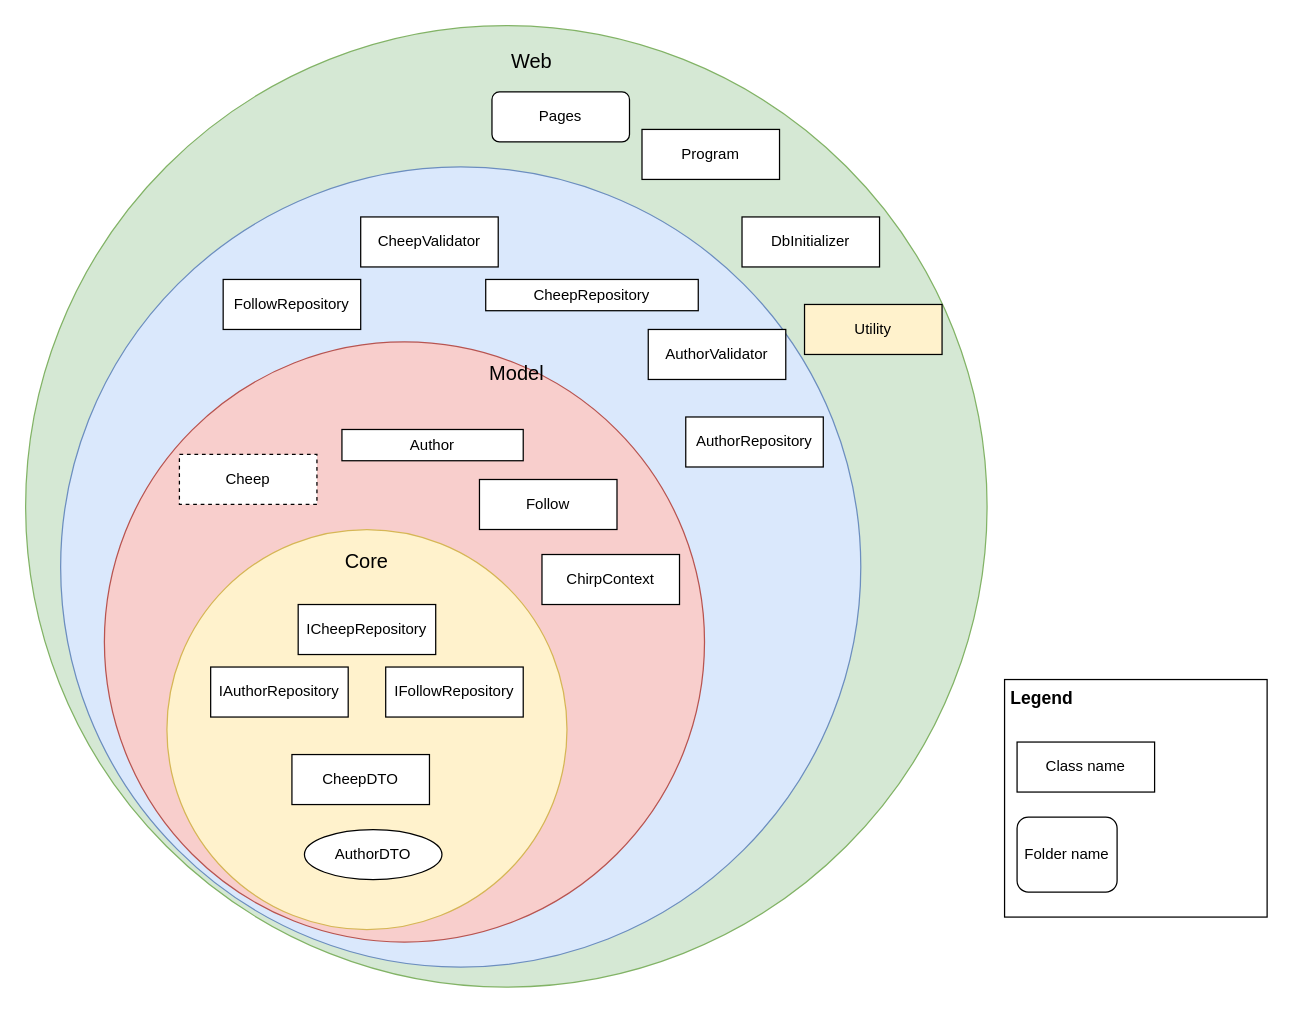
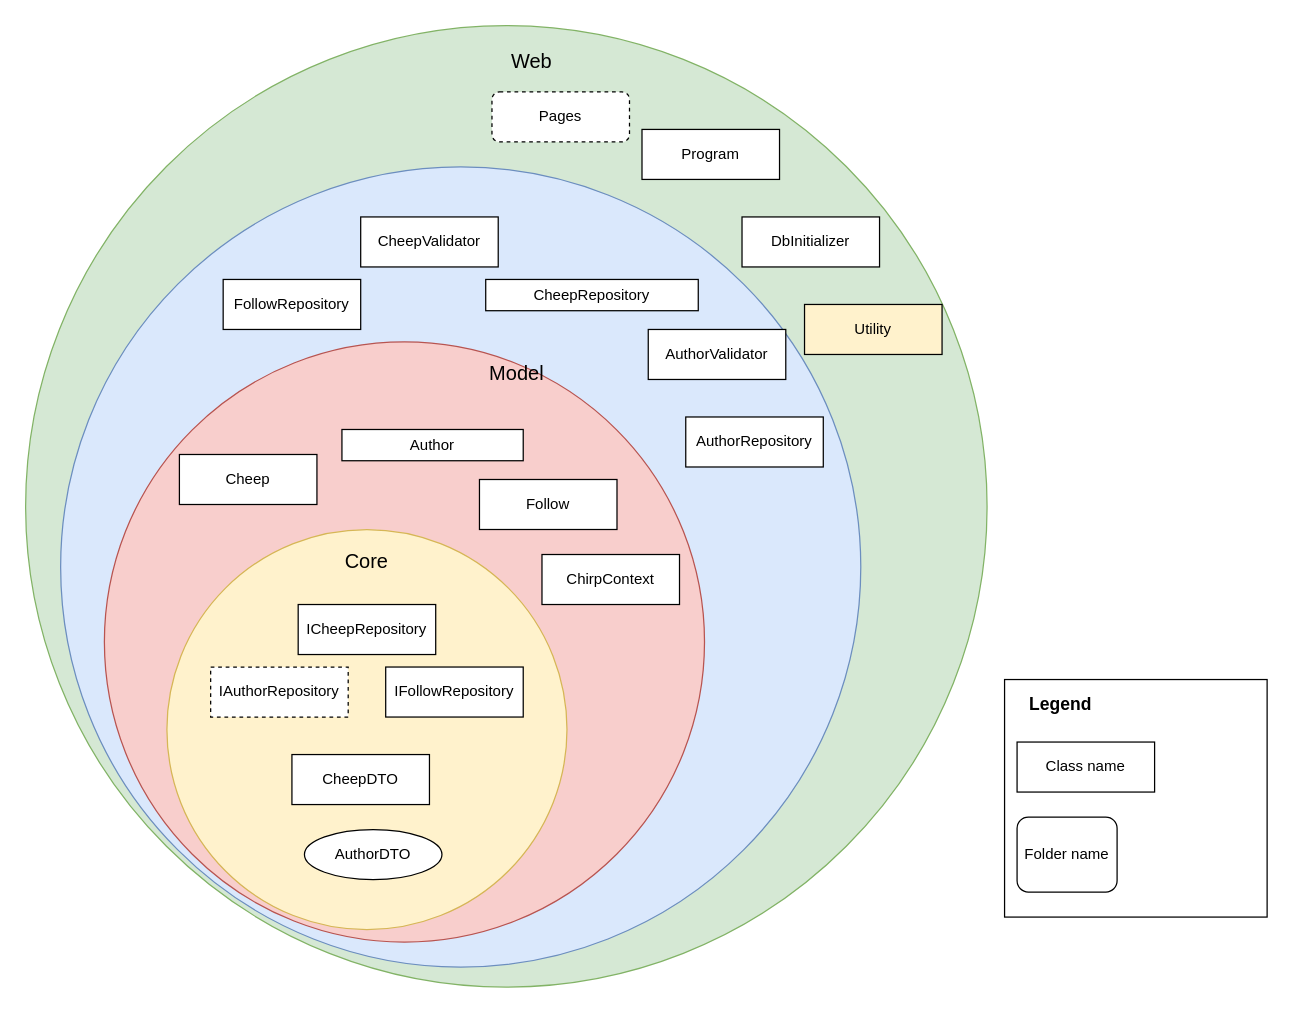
(561, 117) -> (561, 117)
(248, 479) -> (248, 479)
(279, 692) -> (279, 692)
(1042, 698) -> (1061, 704)
